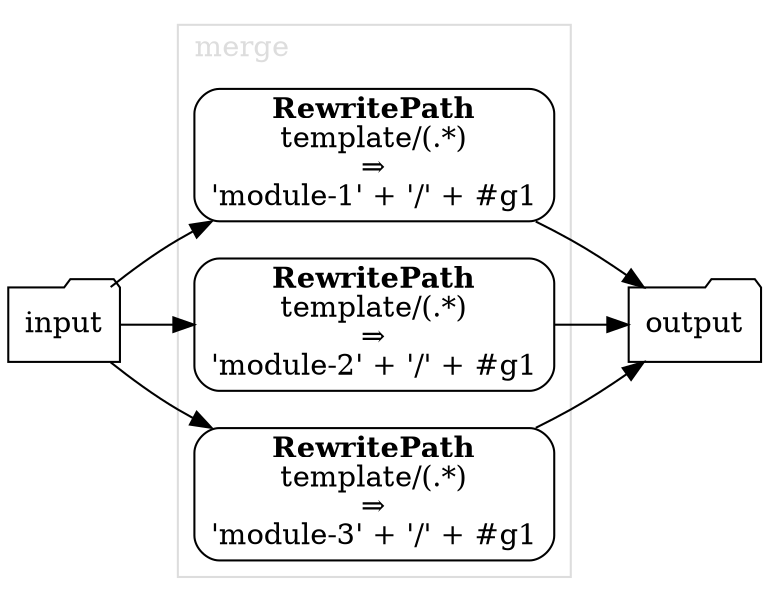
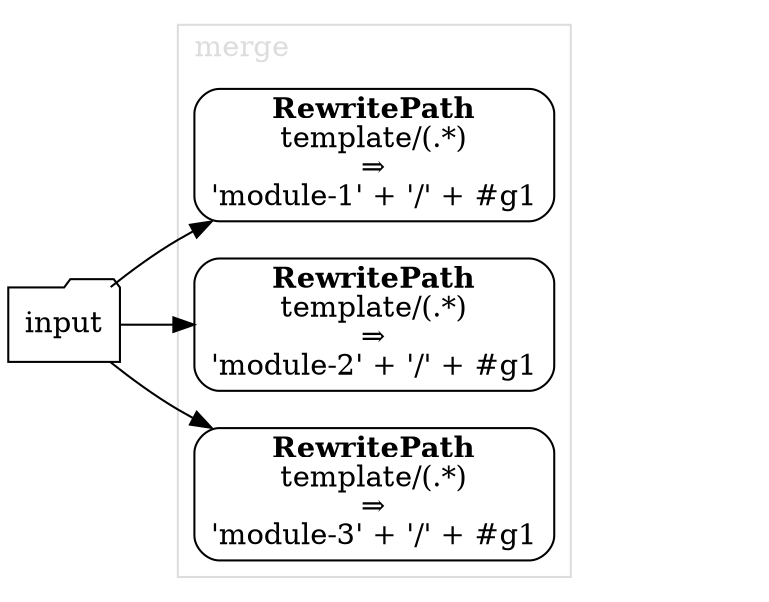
(695, 325) -> none
